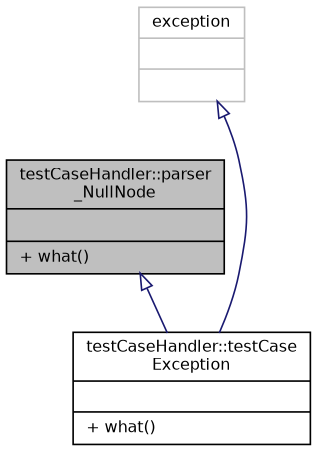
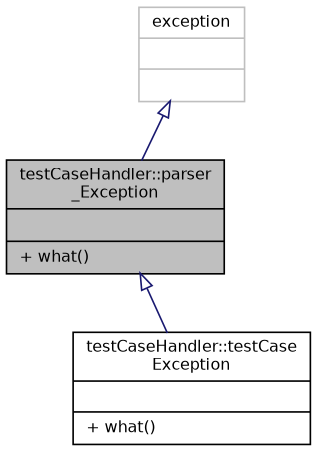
(115, 193) -> (115, 193)
(246, 225) -> (152, 138)
